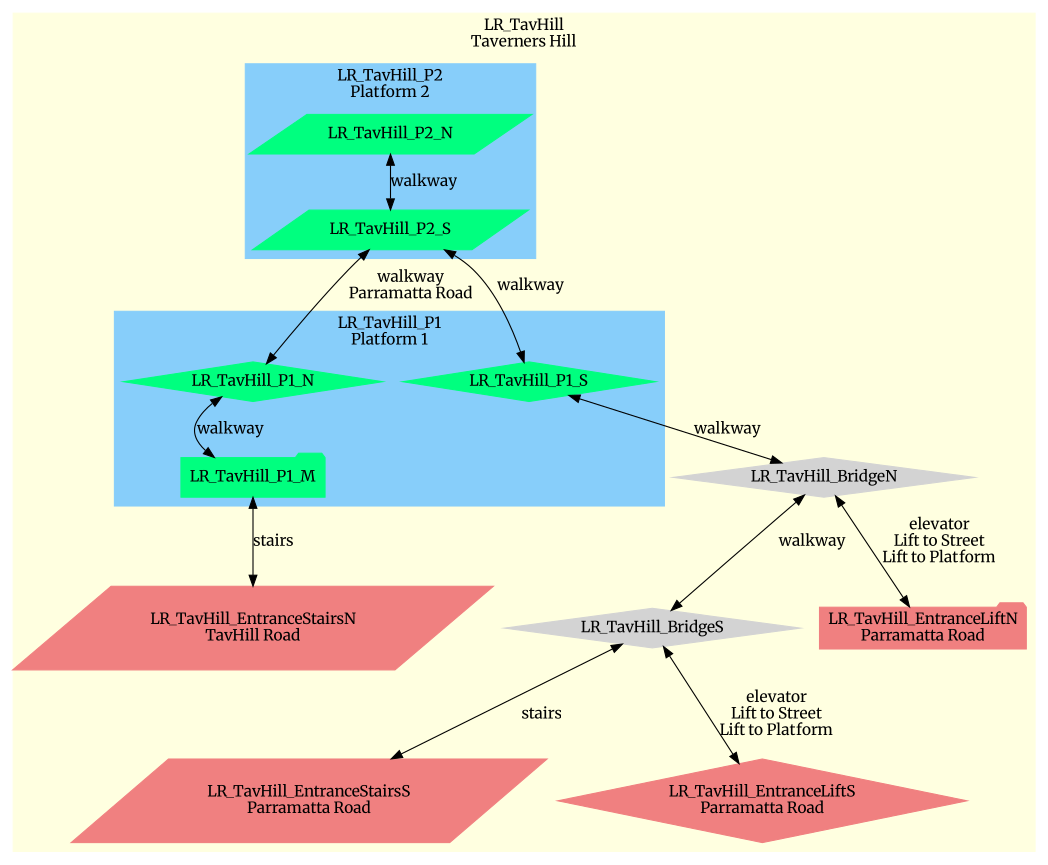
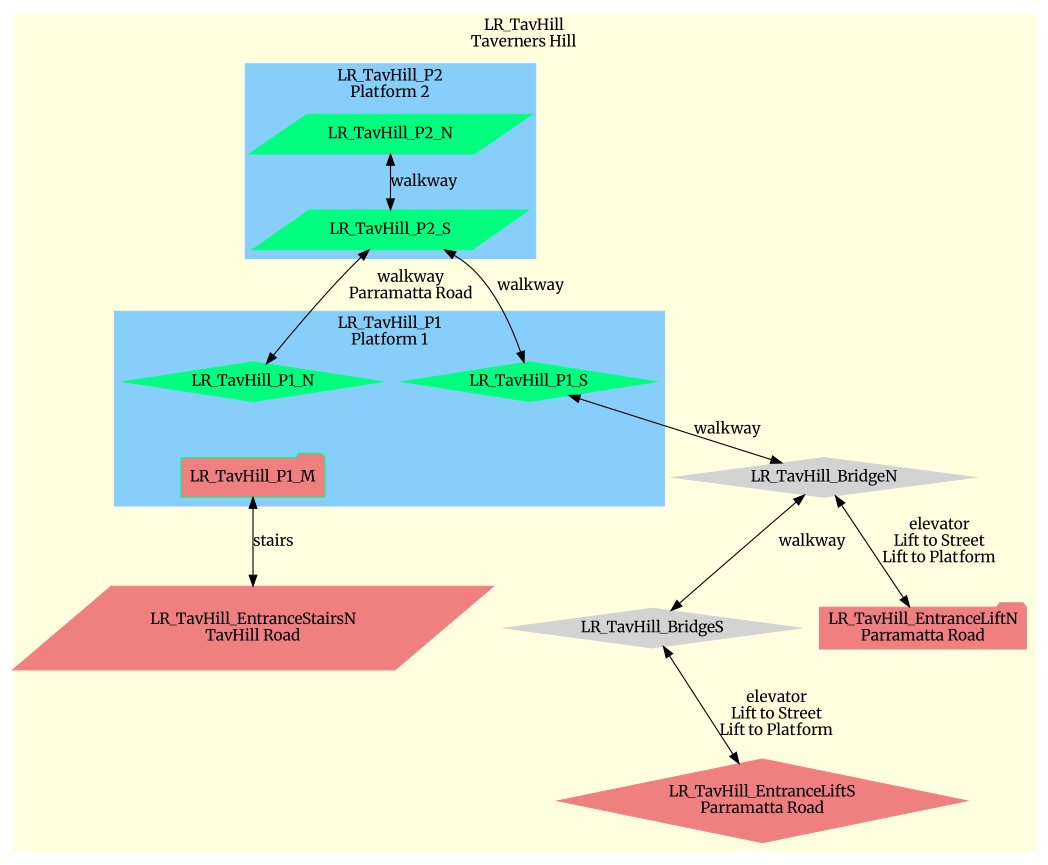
(195, 426) -> none
(253, 477) -> (253, 477)
(309, 801) -> none
